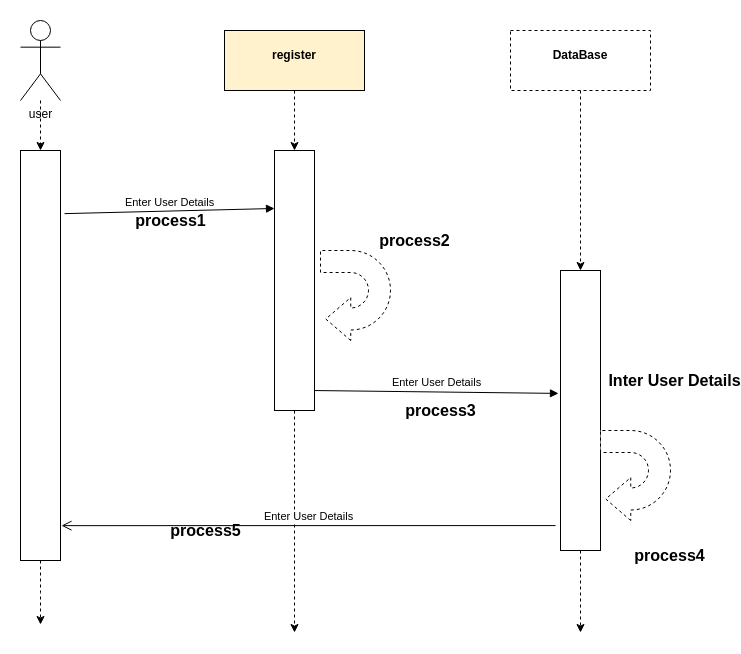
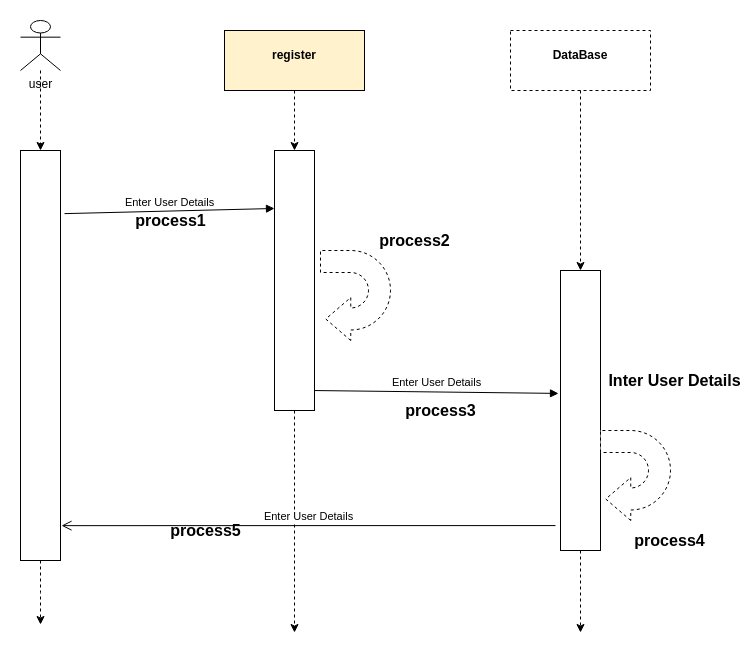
(41, 61) -> (41, 46)
(669, 556) -> (669, 541)
